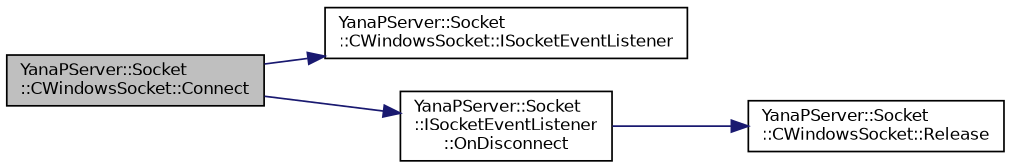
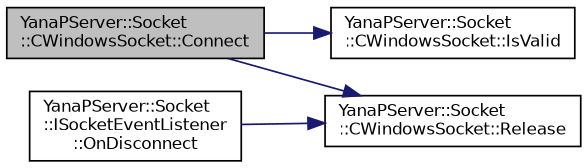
(506, 33) -> (453, 33)
(324, 104) -> (286, 75)
